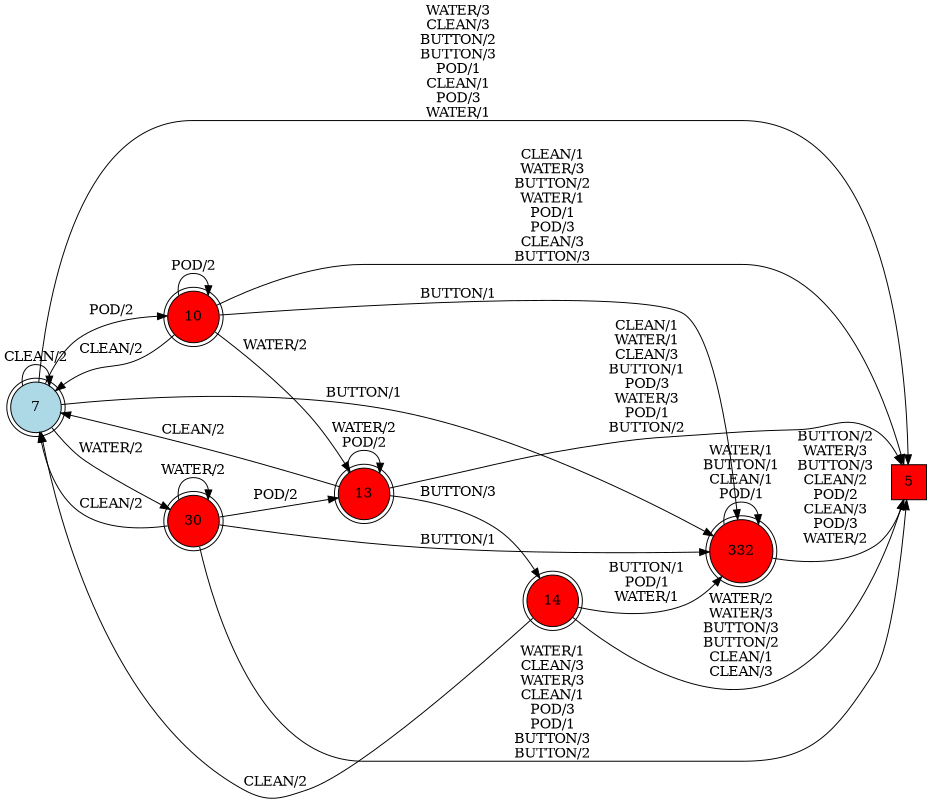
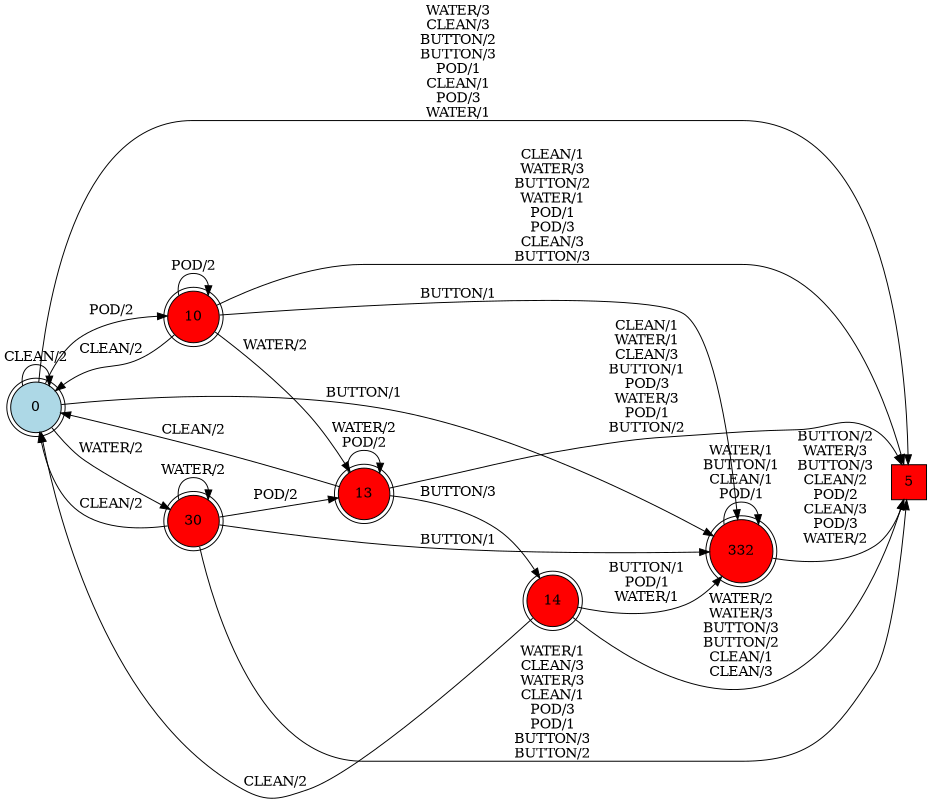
(36, 407) -> (36, 407)
